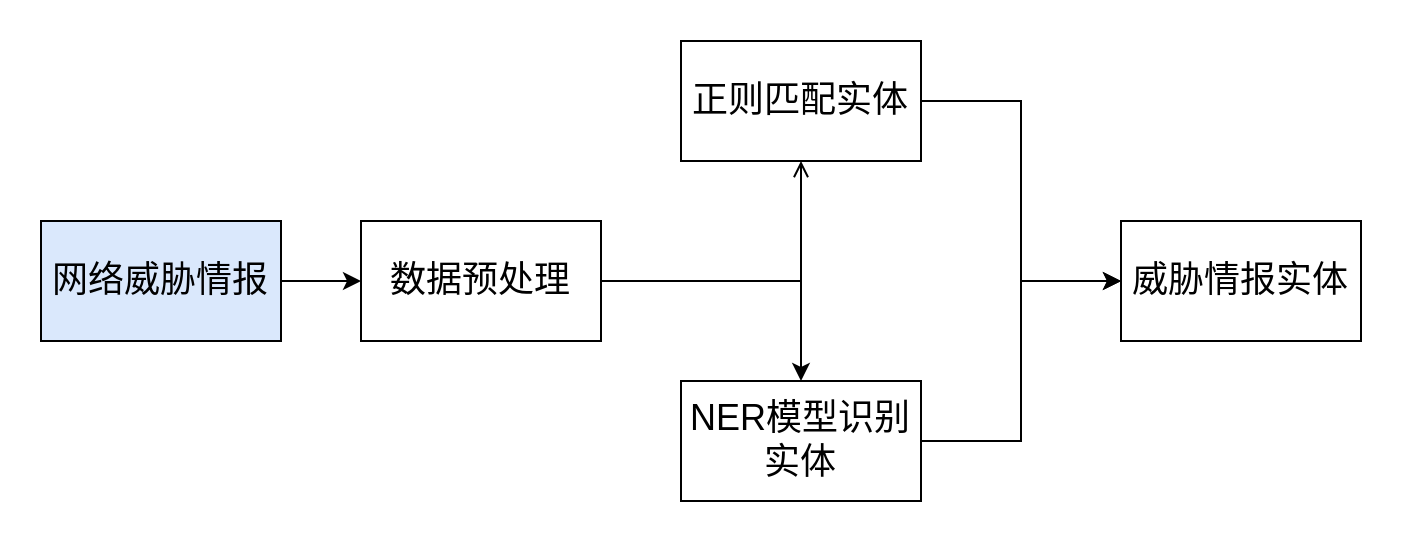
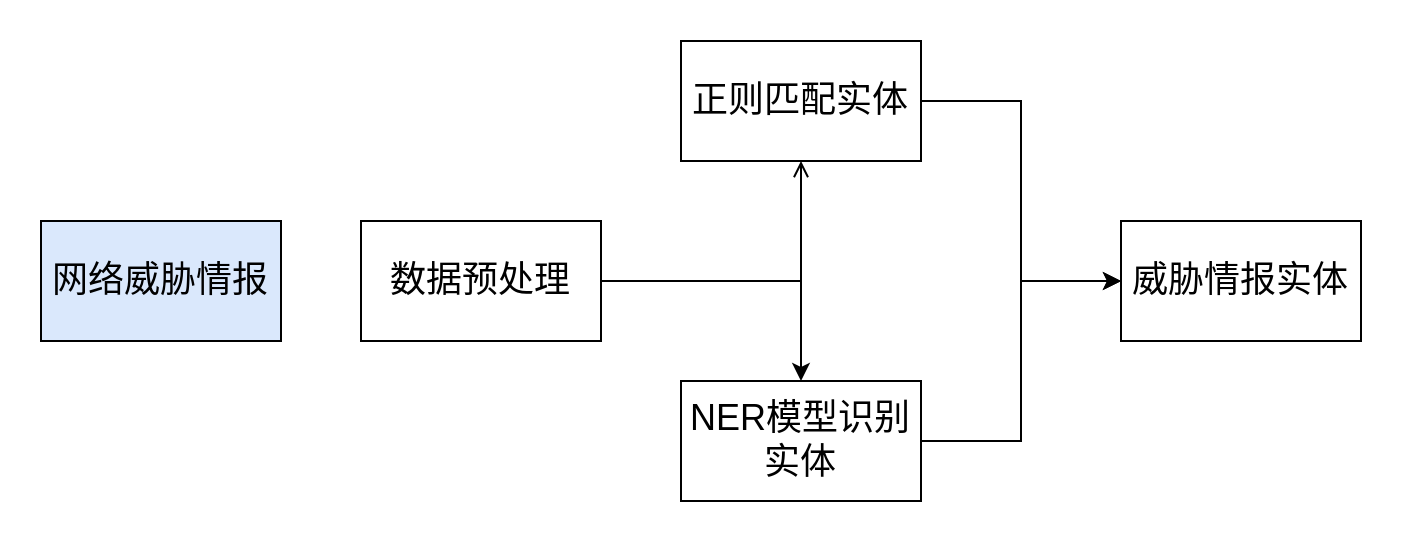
(314, 281) -> none
